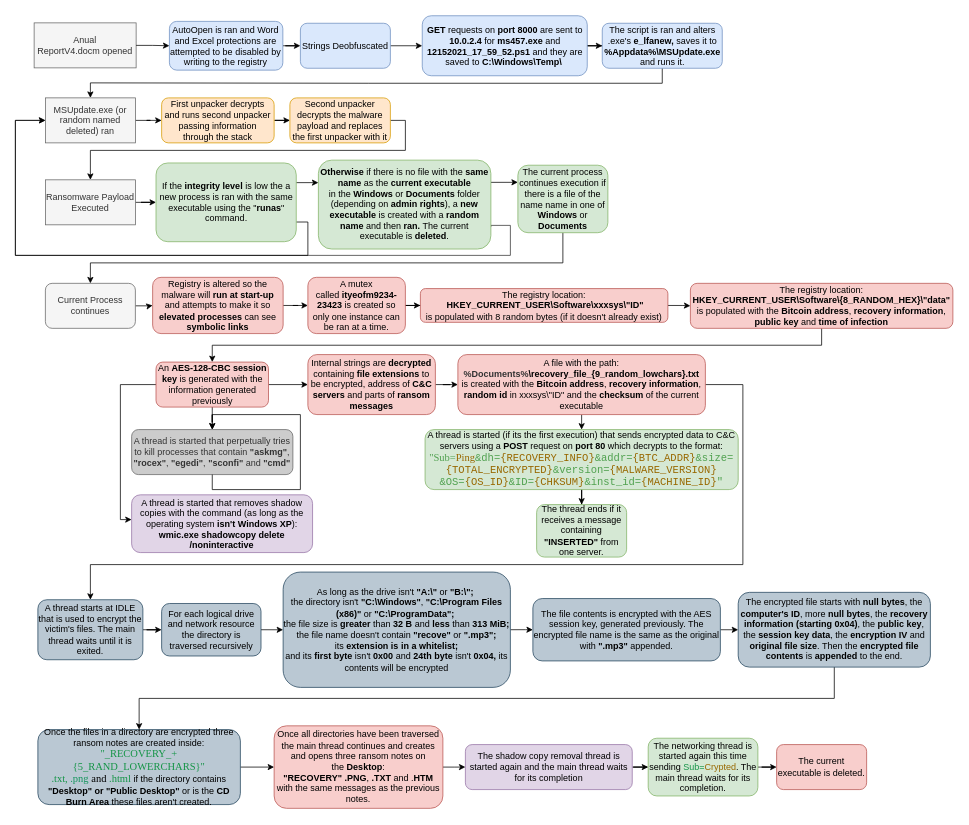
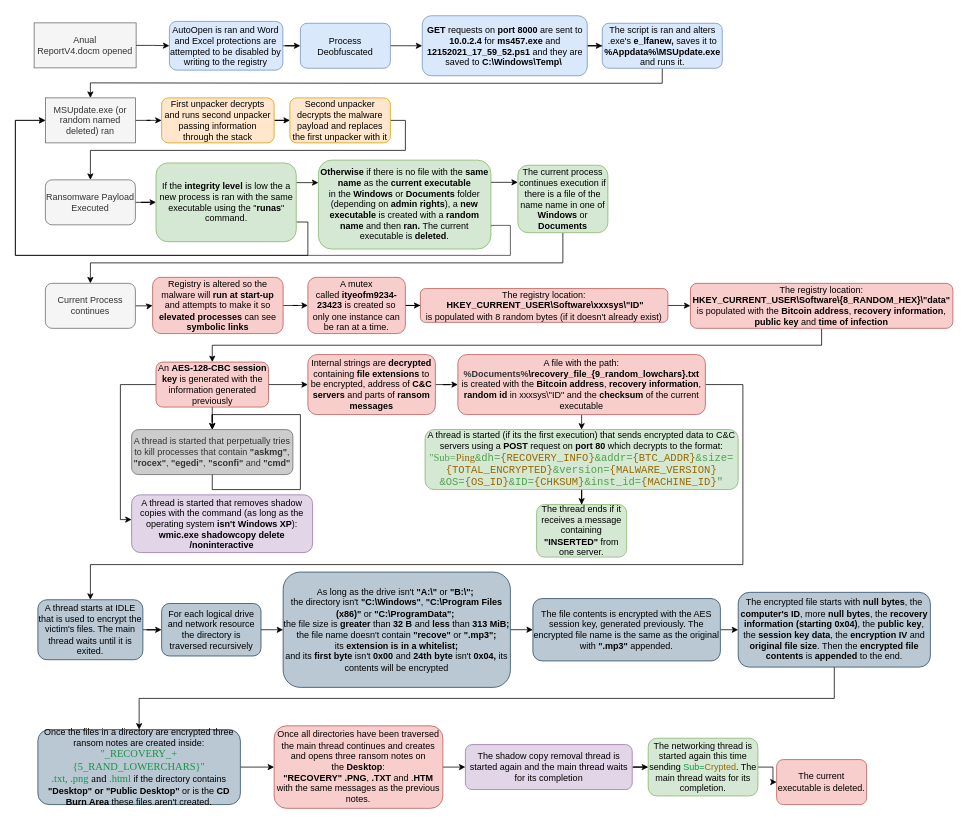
(345, 46) -> (345, 46)
(90, 202) -> (90, 202)
(822, 767) -> (822, 782)
